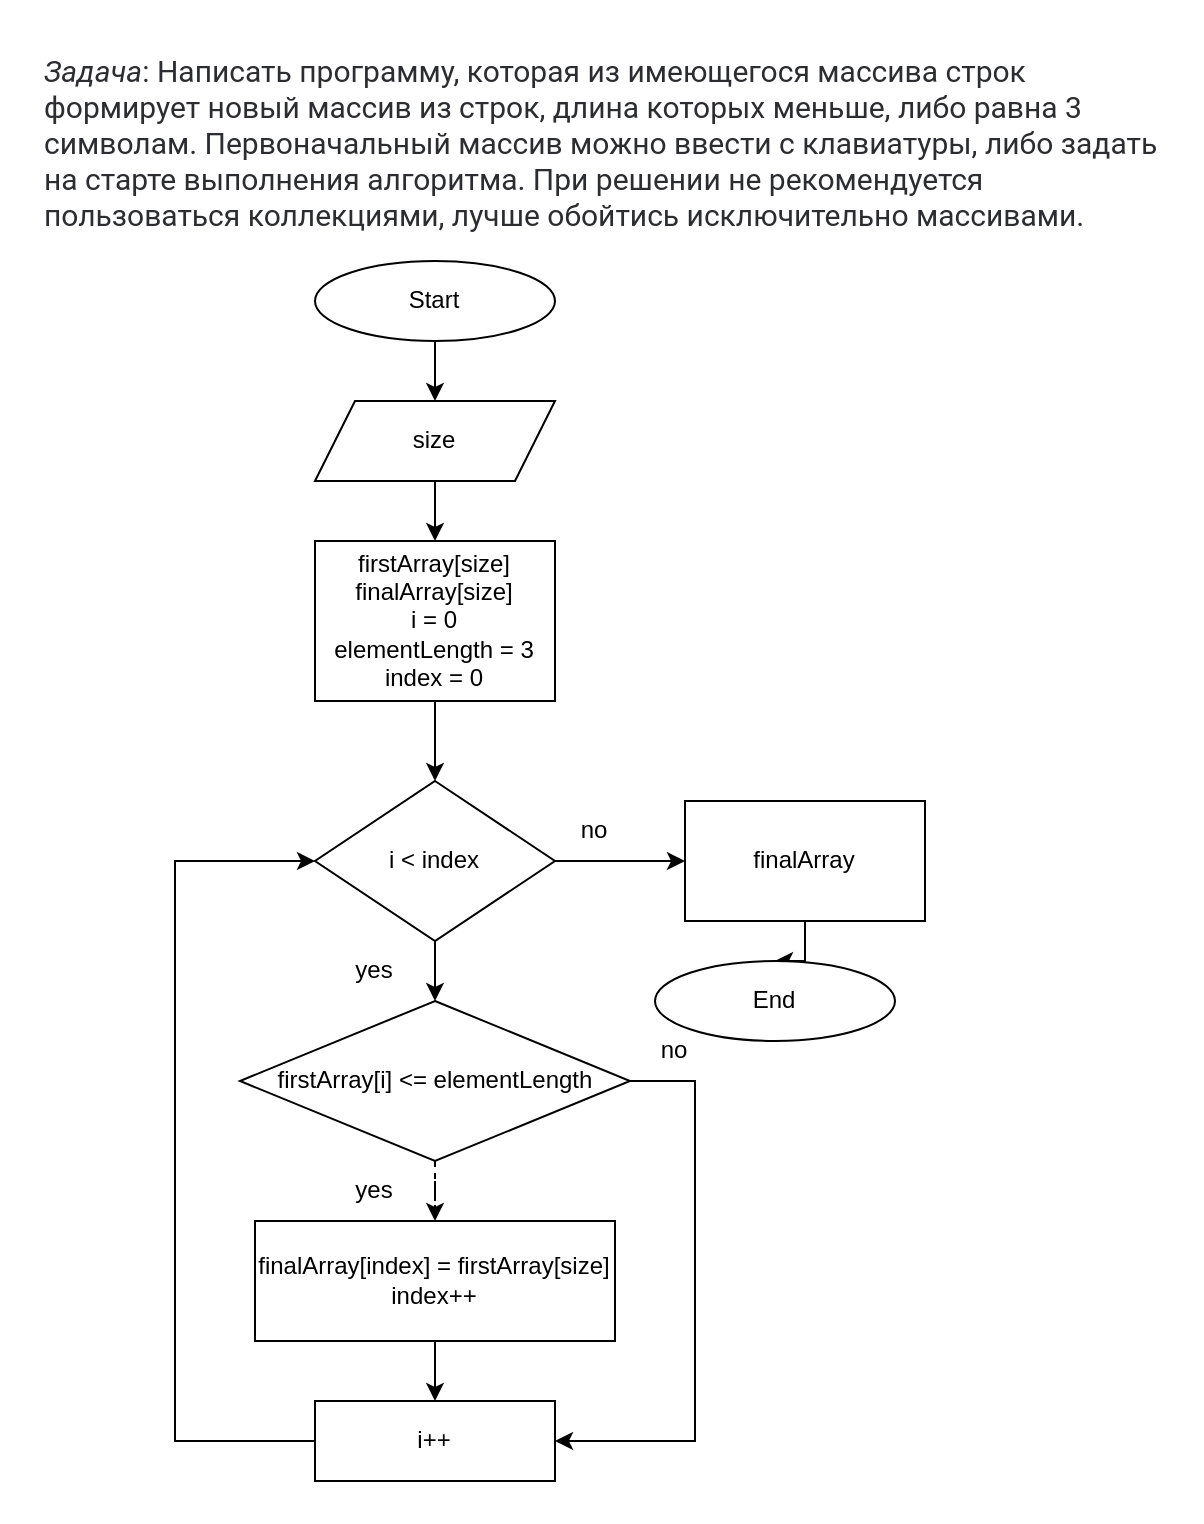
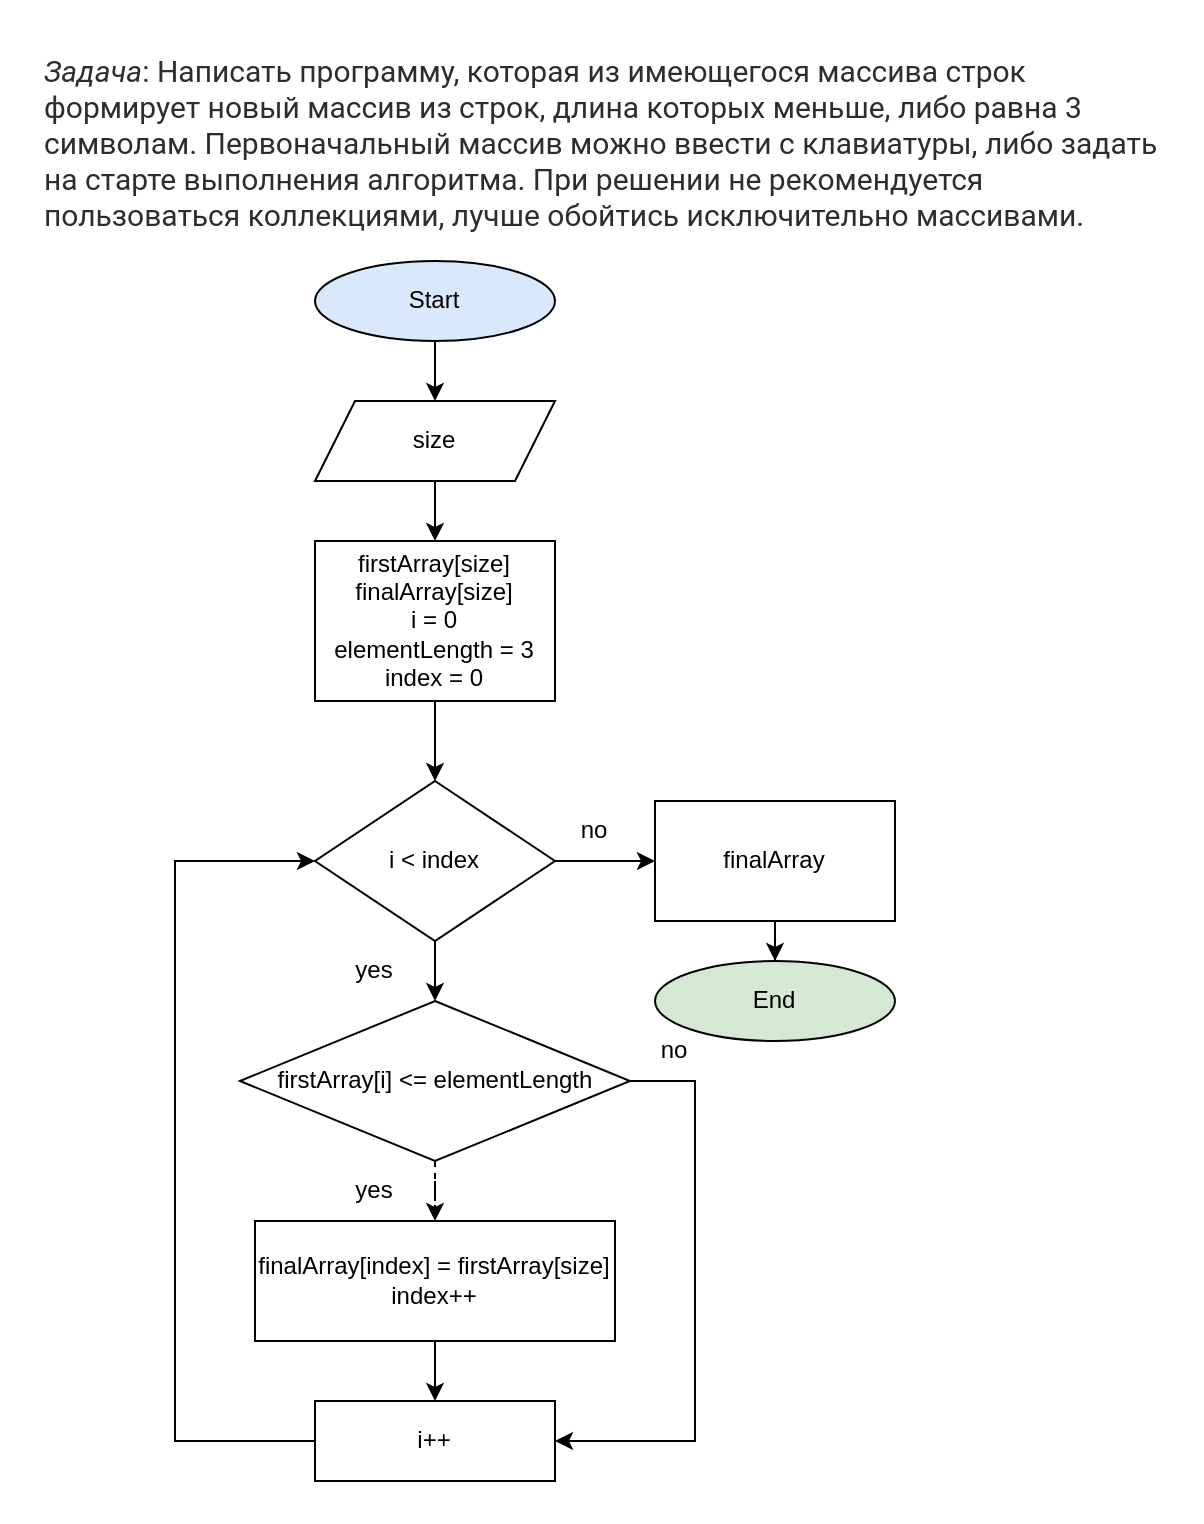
(435, 301) -> (435, 301)
(805, 861) -> (775, 861)
(775, 1001) -> (775, 1001)
